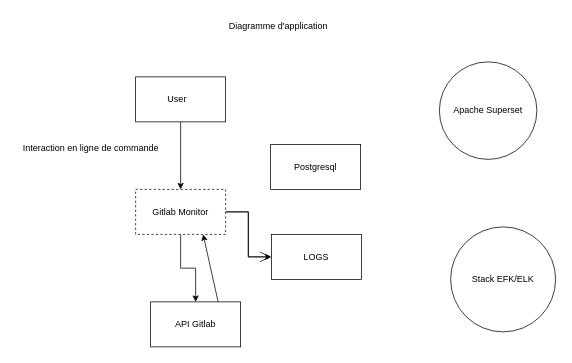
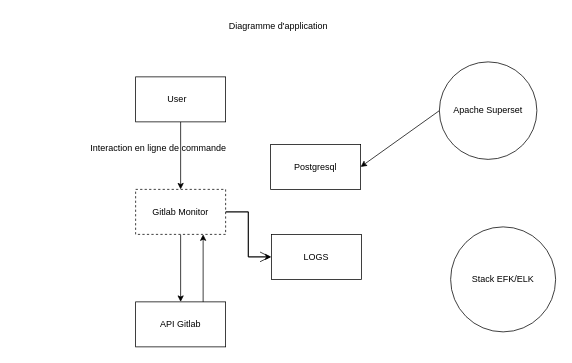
none -> (402, 137)
(90, 148) -> (158, 148)
(195, 324) -> (180, 324)
